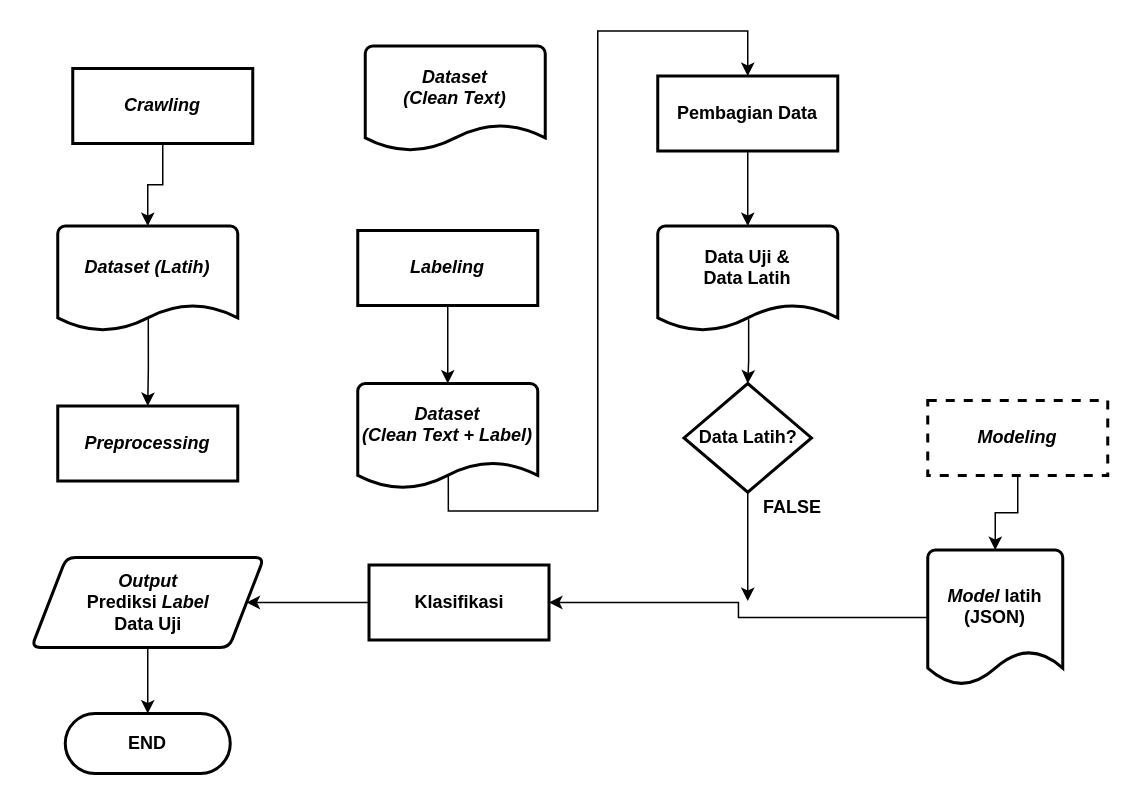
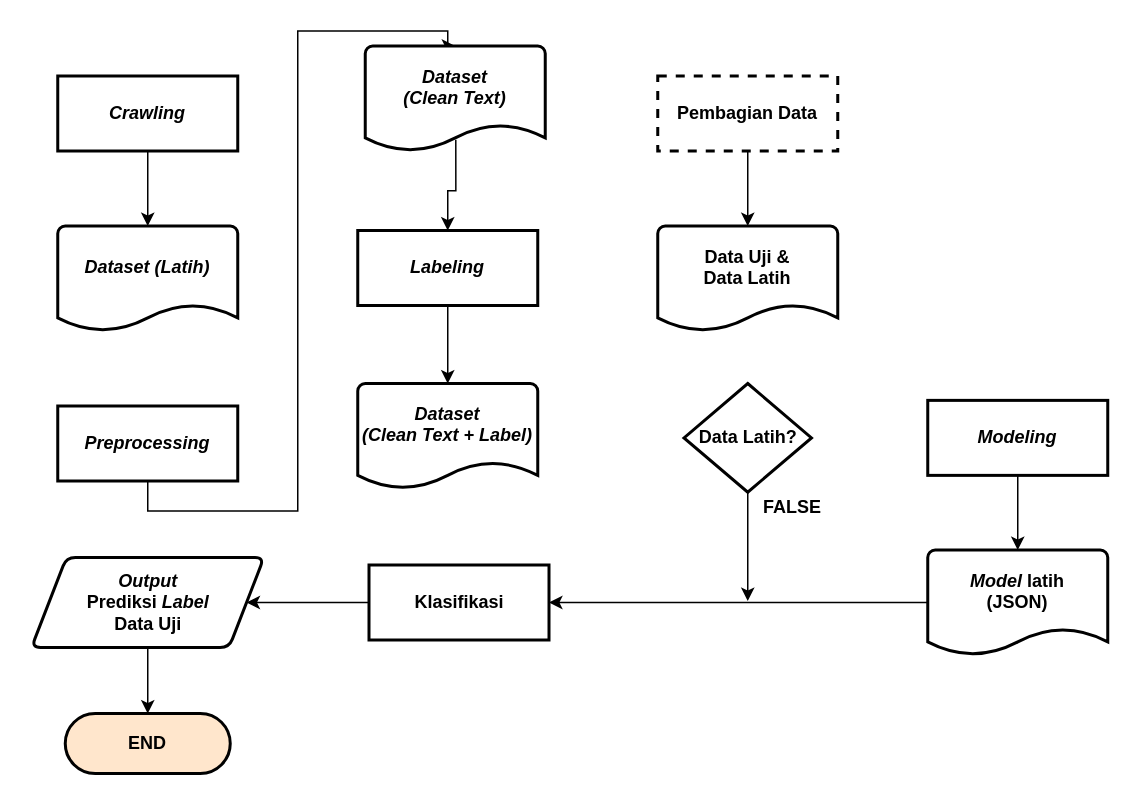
(163, 106) -> (148, 113)
(748, 113) -> (748, 113)
none -> (456, 183)
(598, 271) -> none
none -> (298, 279)
(749, 346) -> none
(148, 356) -> none
(1018, 438) -> (1018, 438)
(995, 617) -> (1018, 602)
(148, 743) -> (148, 743)
